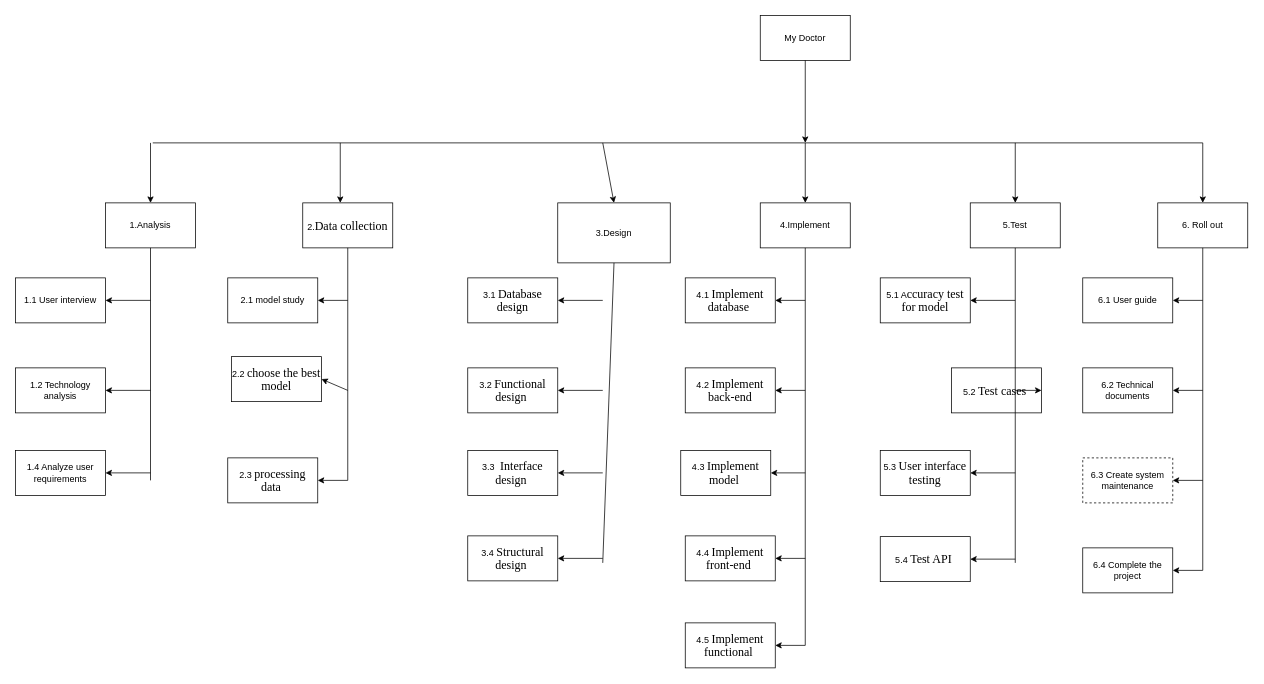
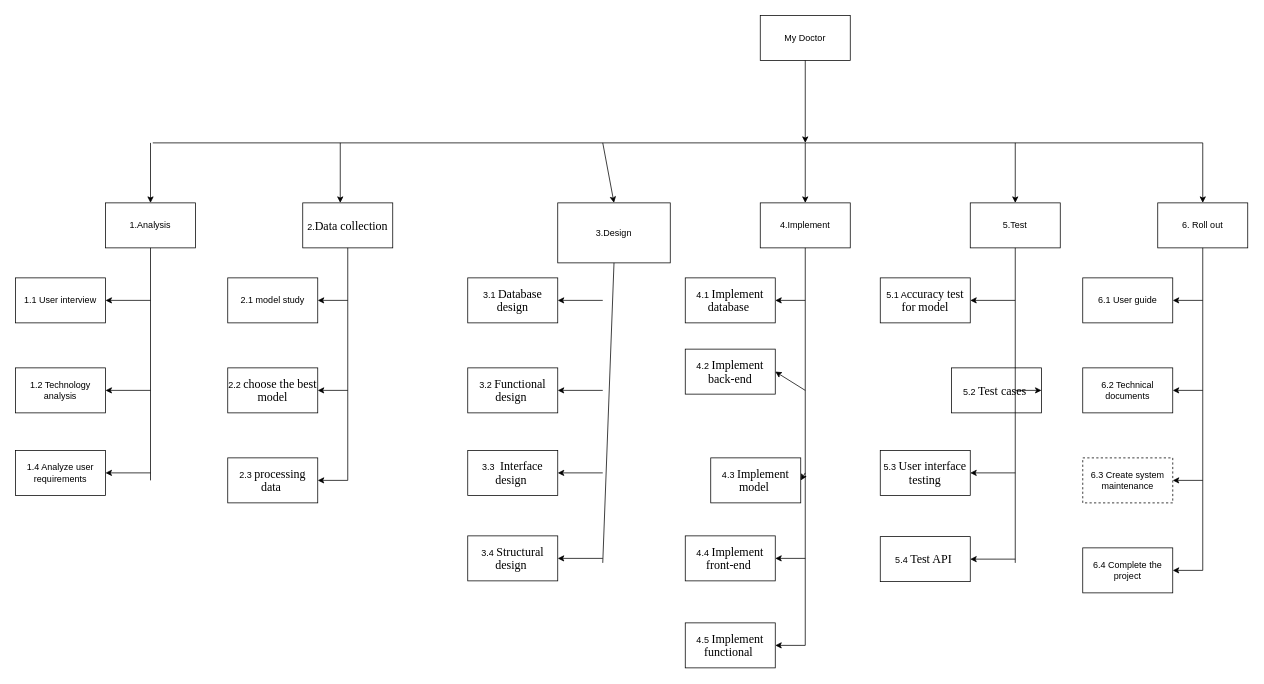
(276, 379) -> (273, 390)
(730, 390) -> (730, 372)
(726, 473) -> (756, 480)
